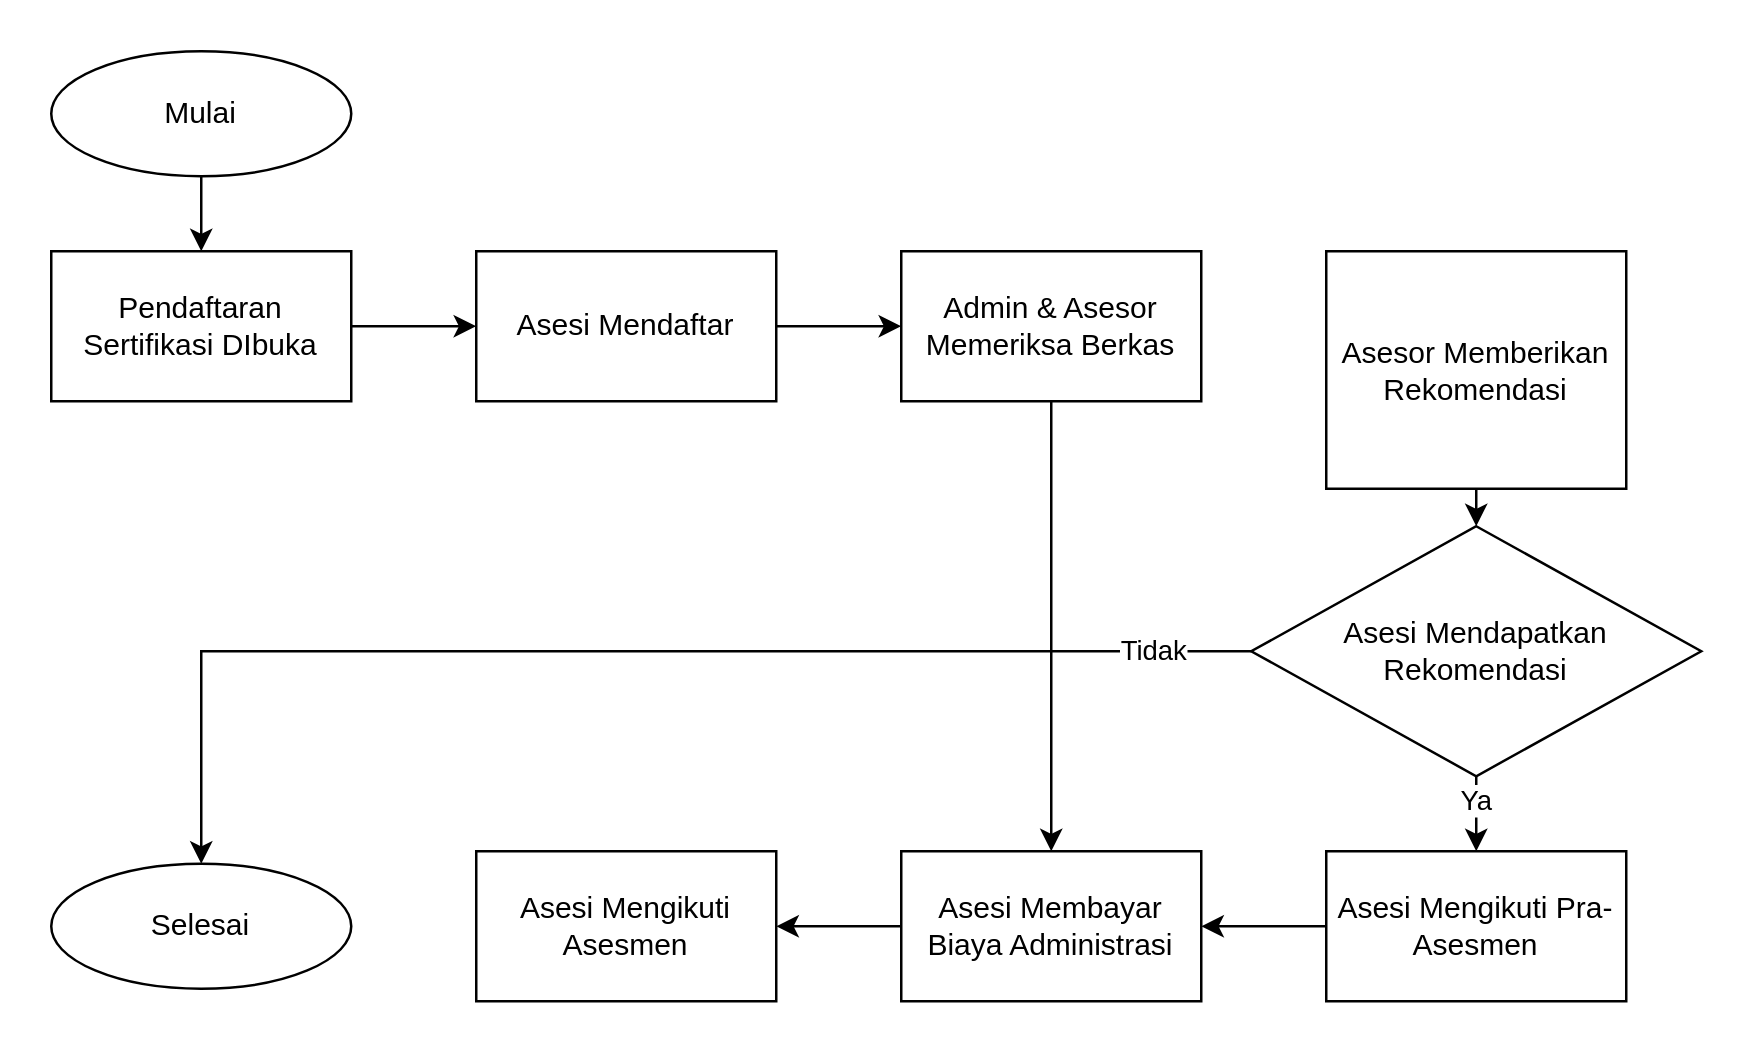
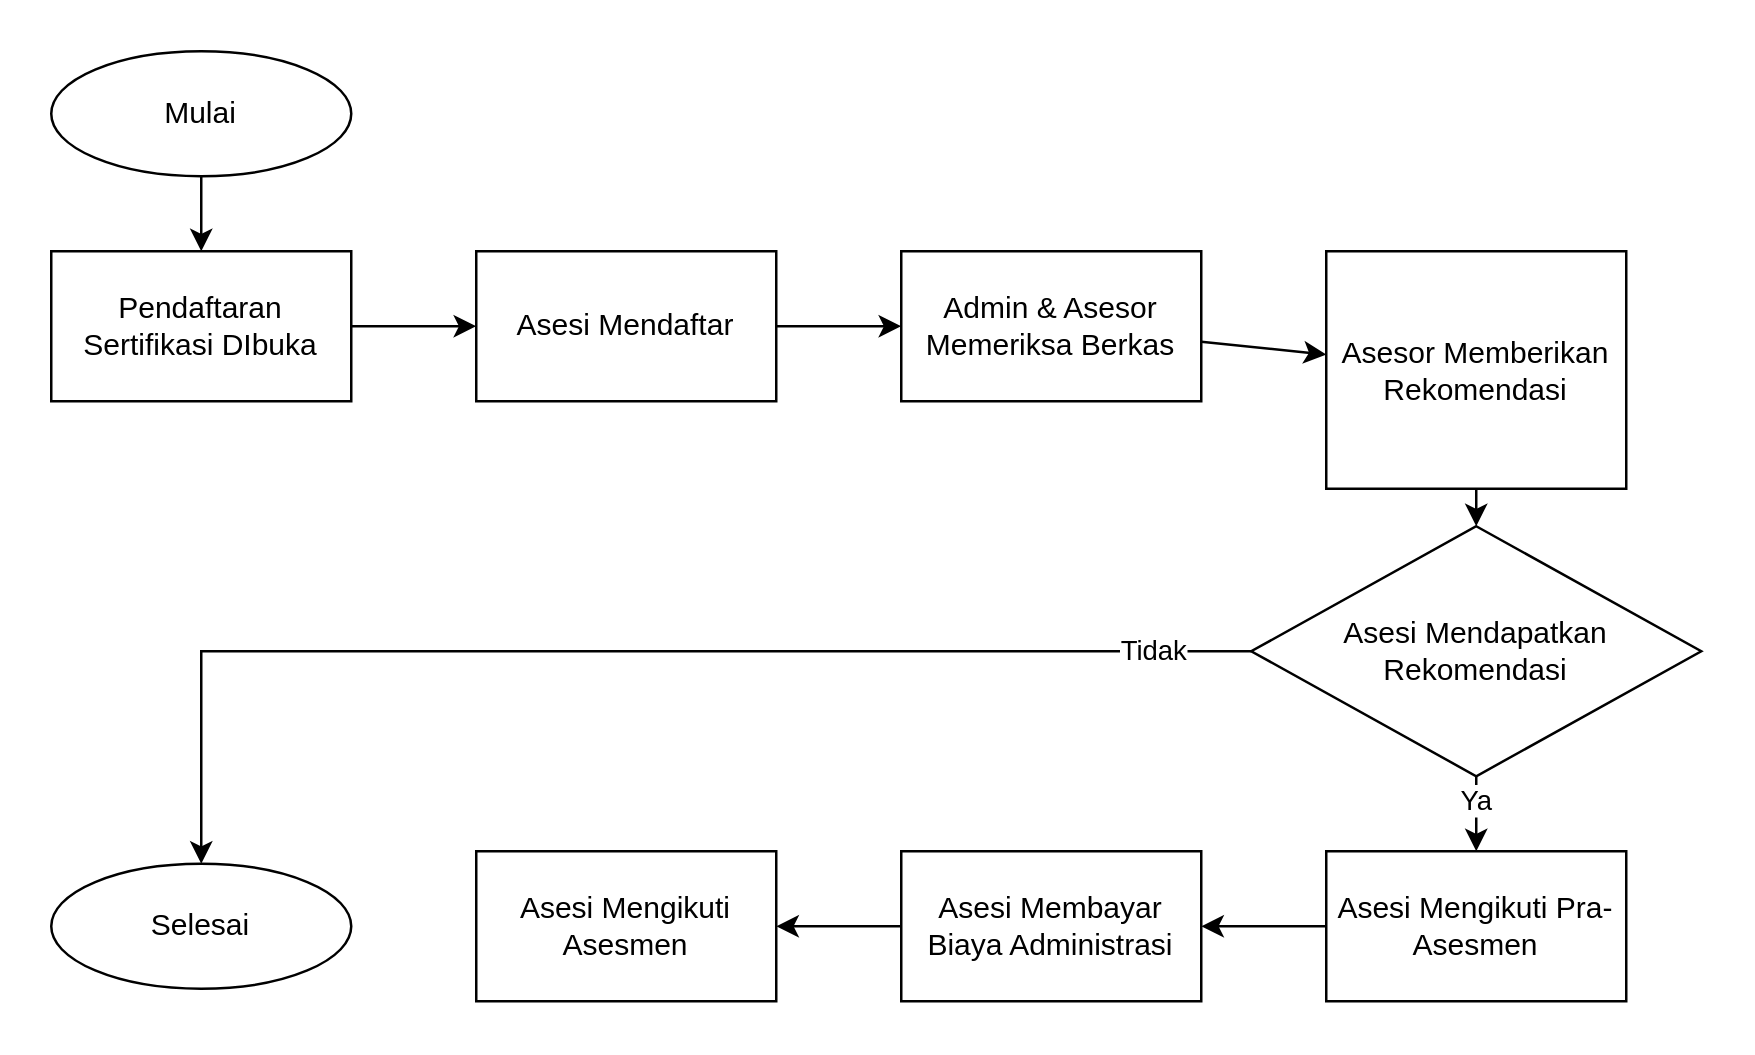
(1051, 523) -> (1255, 347)
